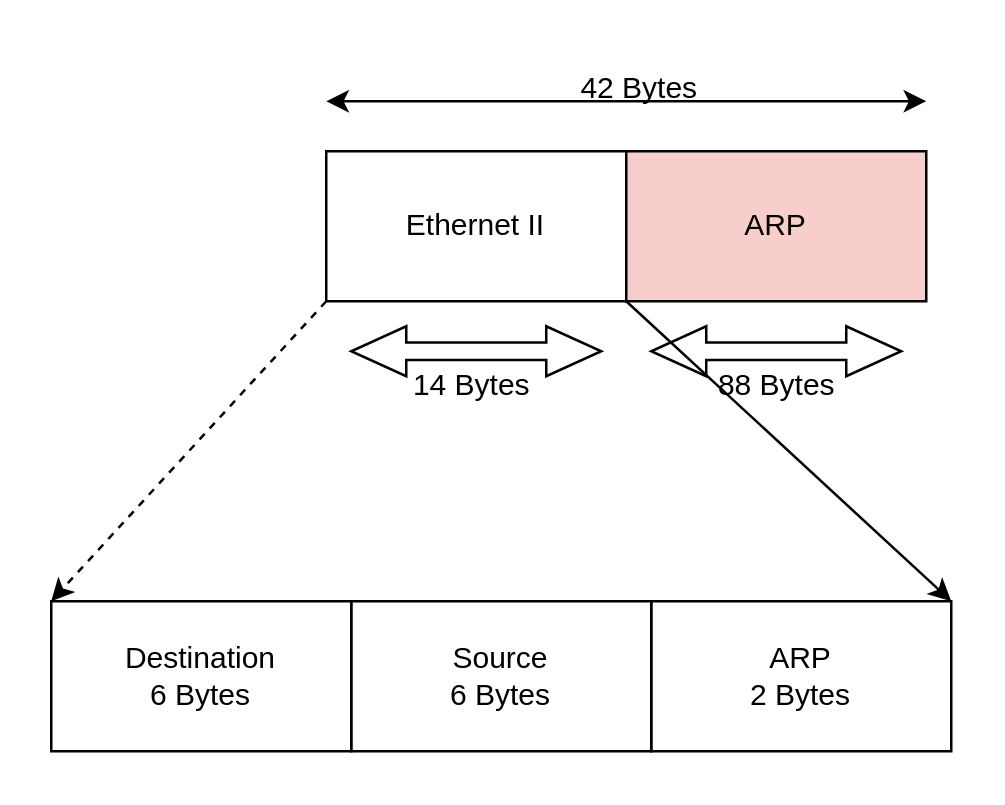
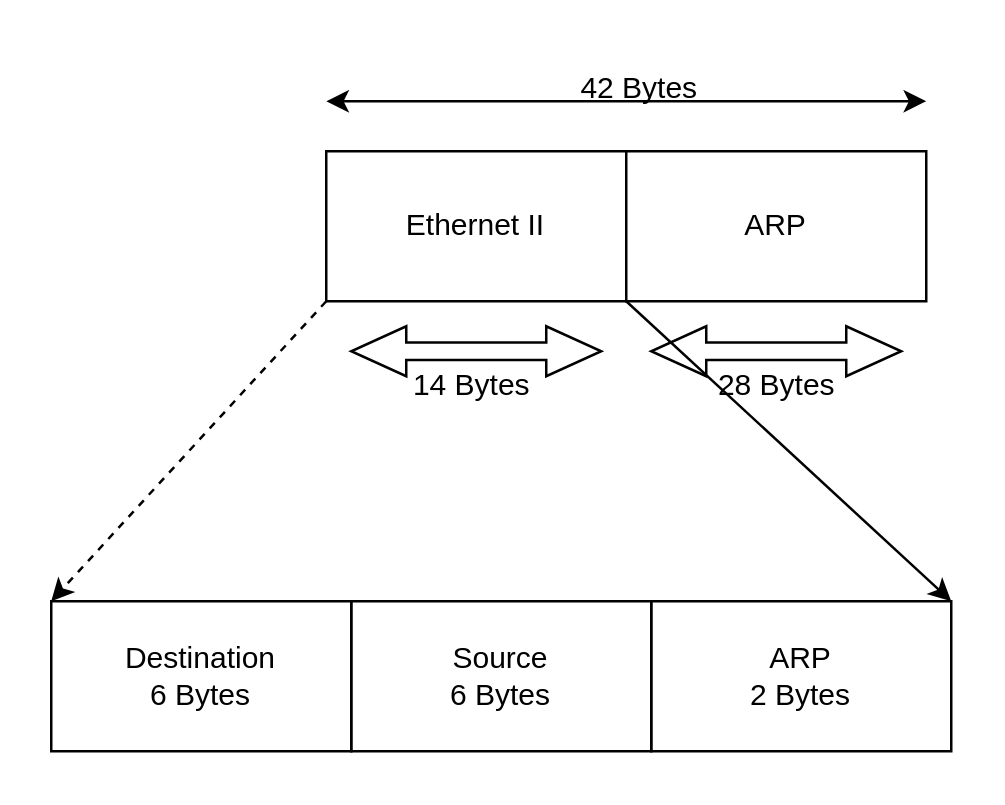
(776, 226) -> (776, 226)
(778, 386) -> (778, 386)
